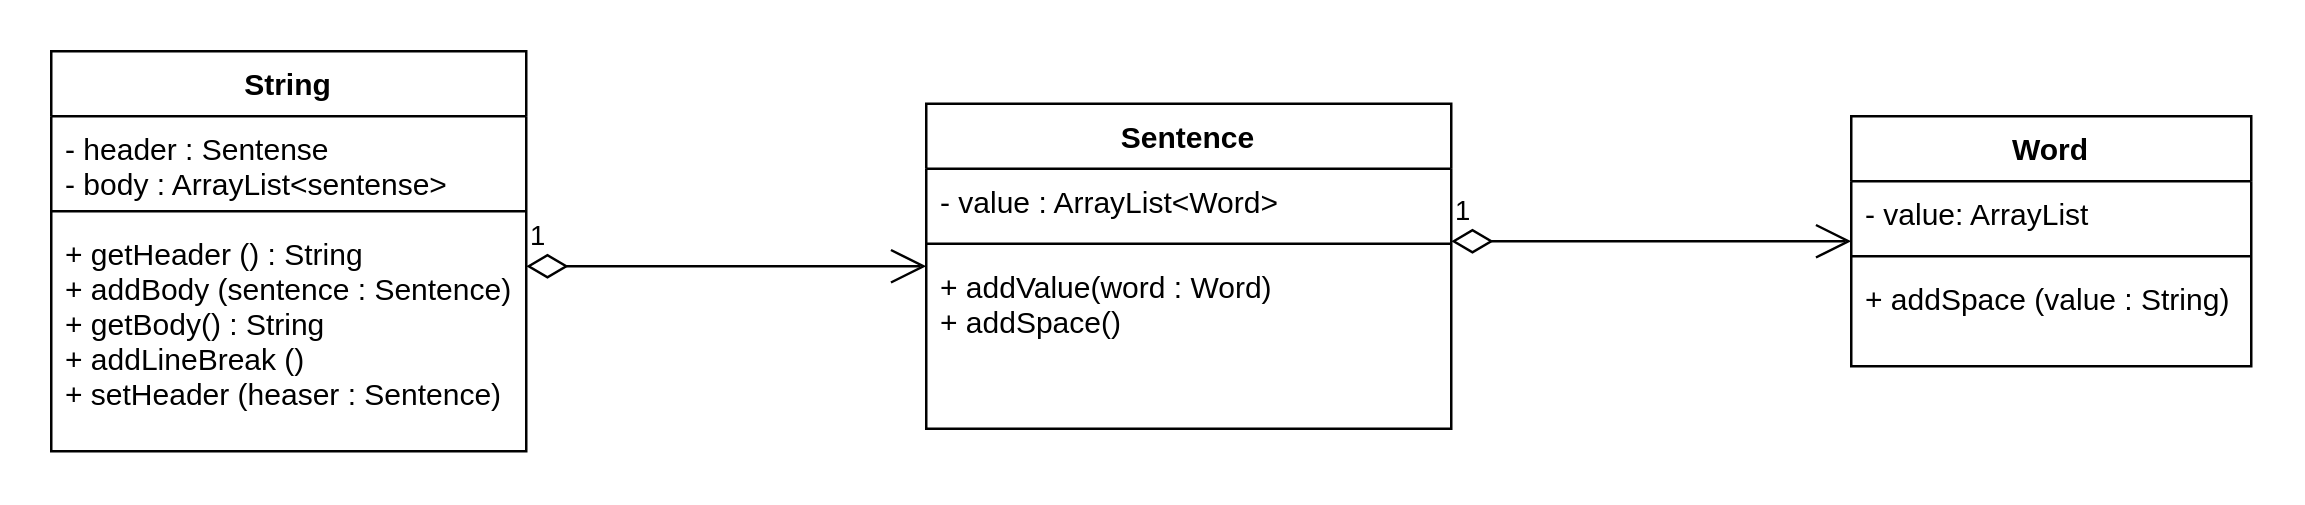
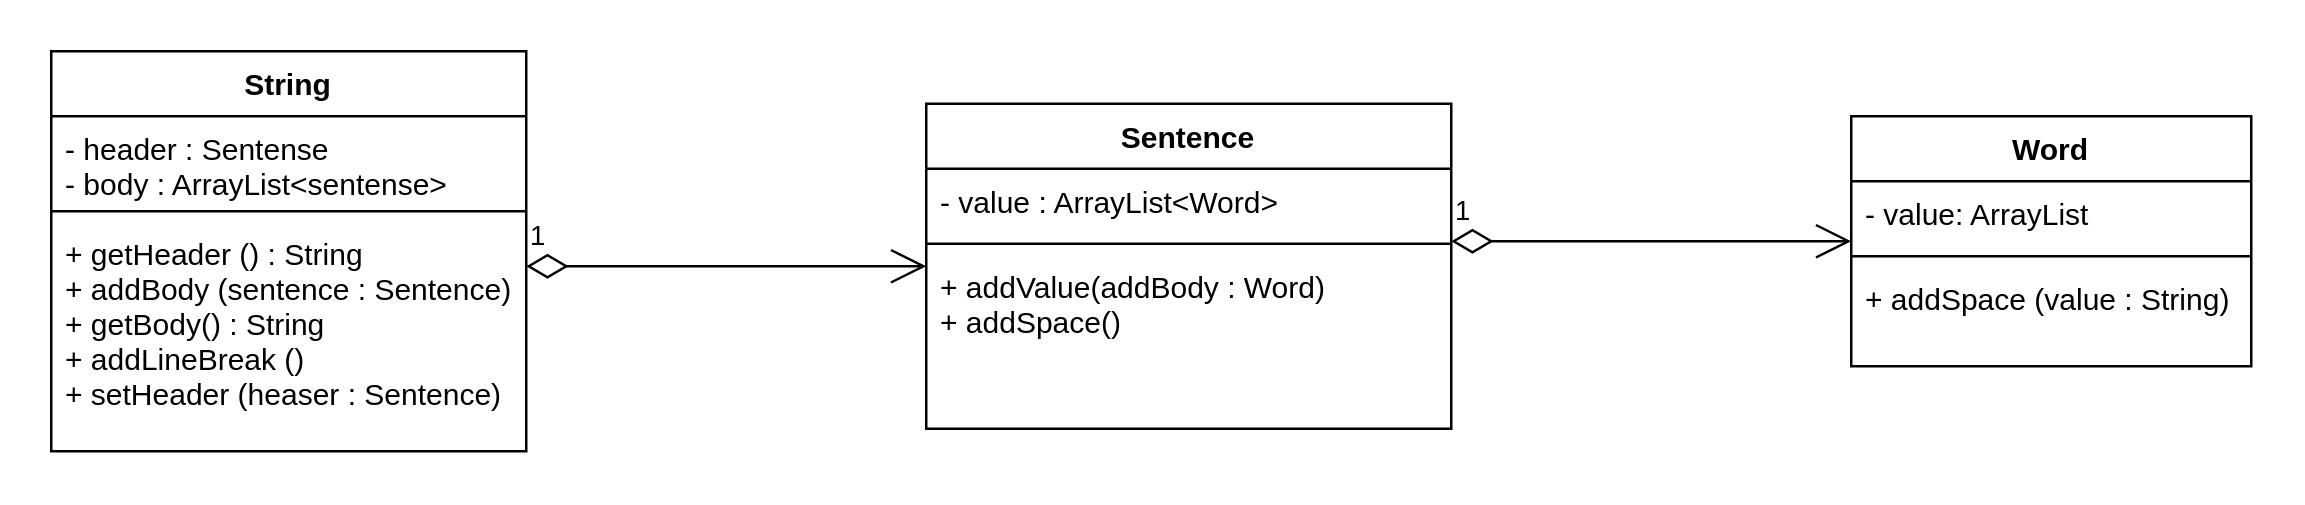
(1114, 288) -> (1139, 288)
